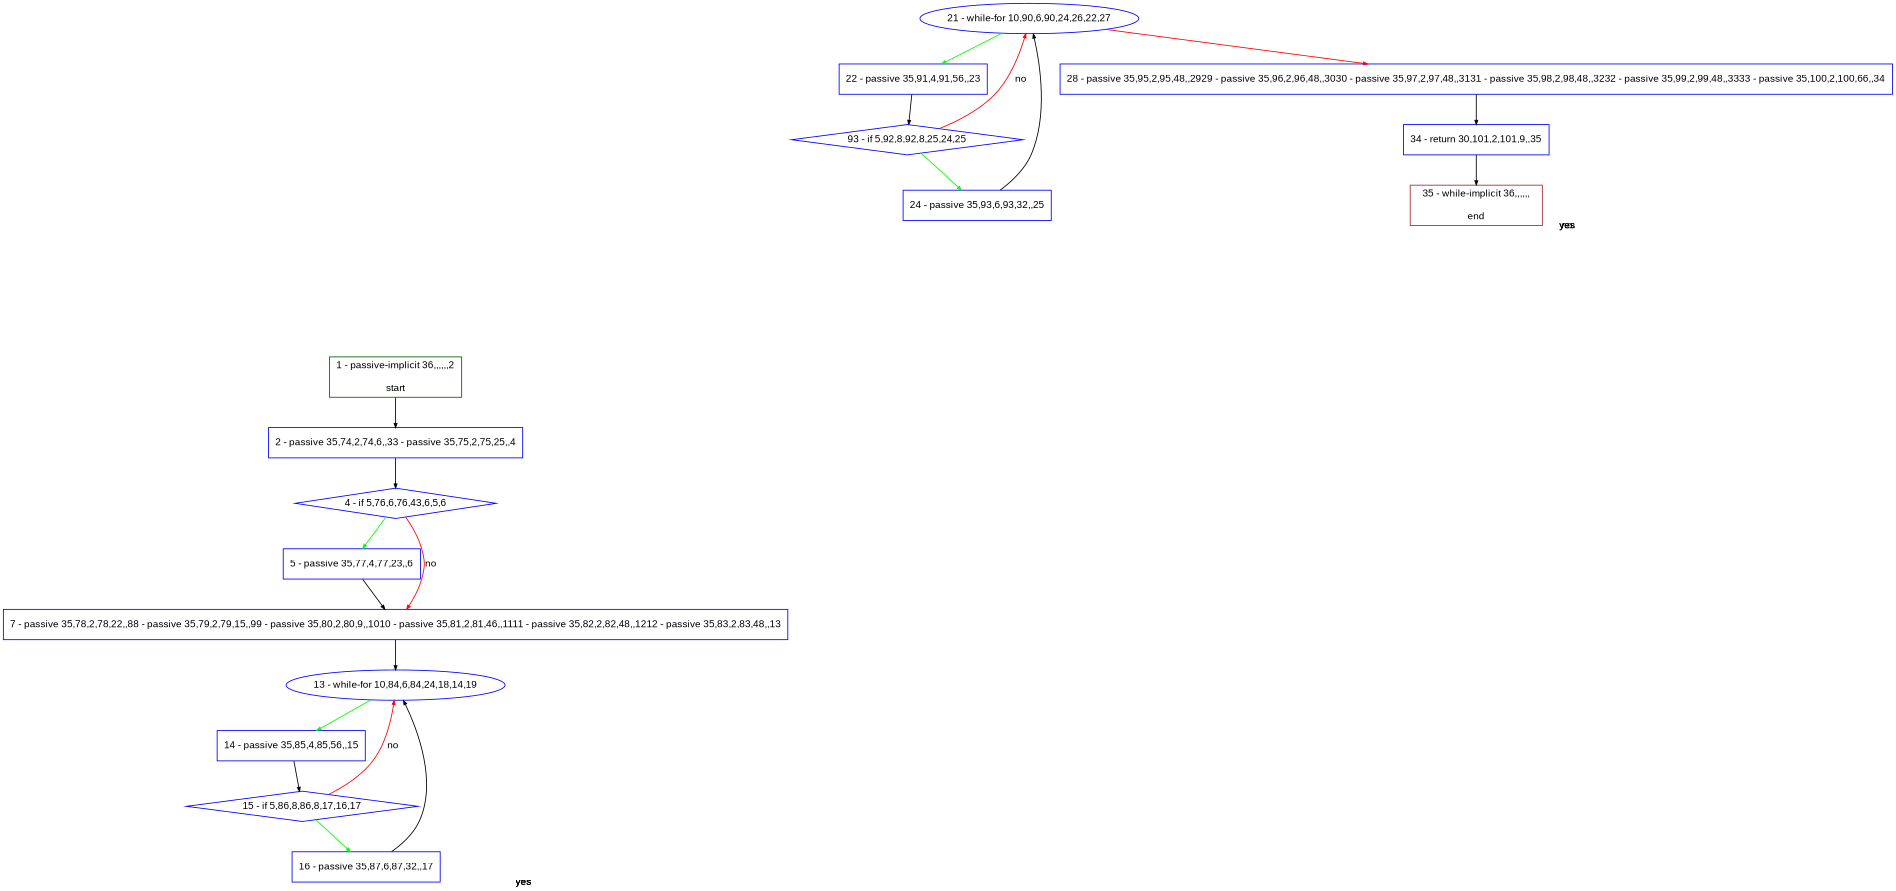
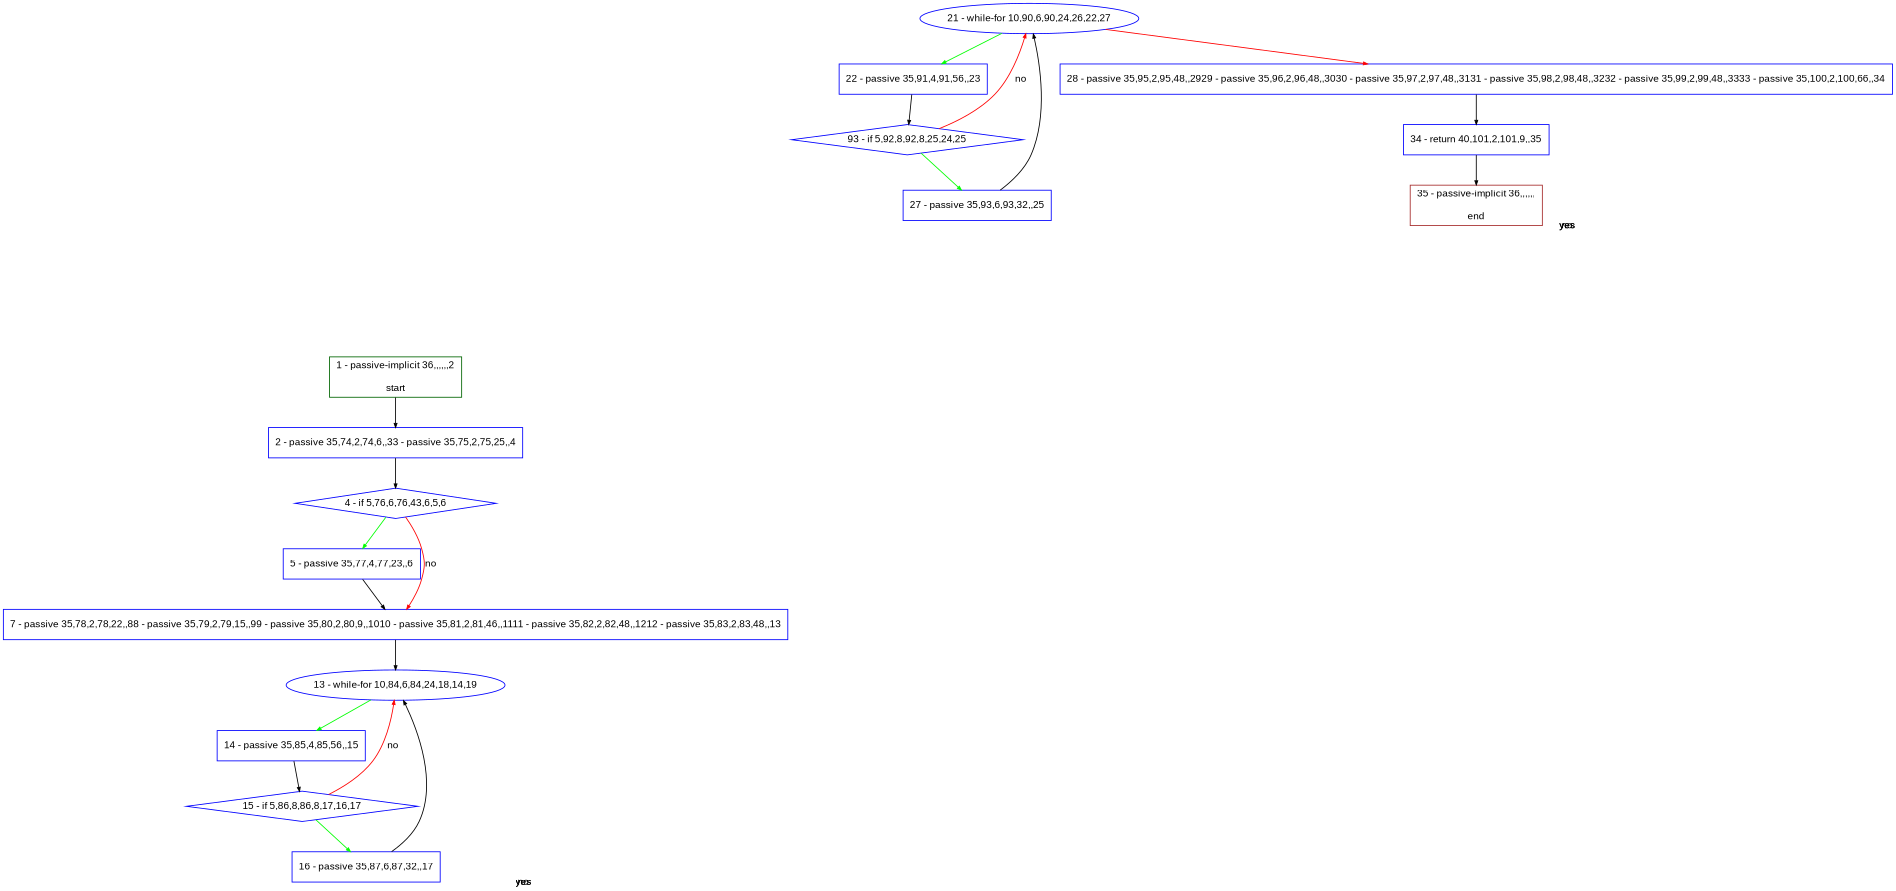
(1476, 140) -> (1476, 140)
(977, 205) -> (977, 205)
(1476, 205) -> (1476, 205)
(524, 882) -> (524, 882)
